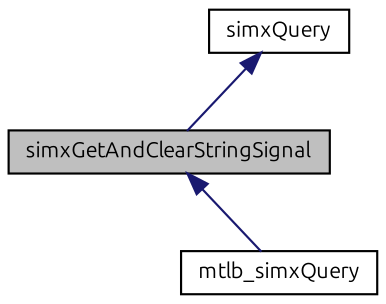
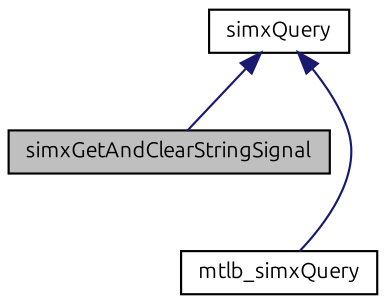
(232, 220) -> (350, 163)
